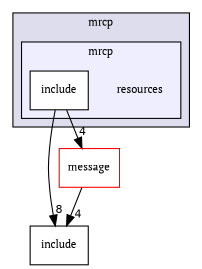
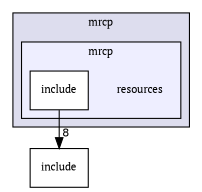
(89, 168) -> none
